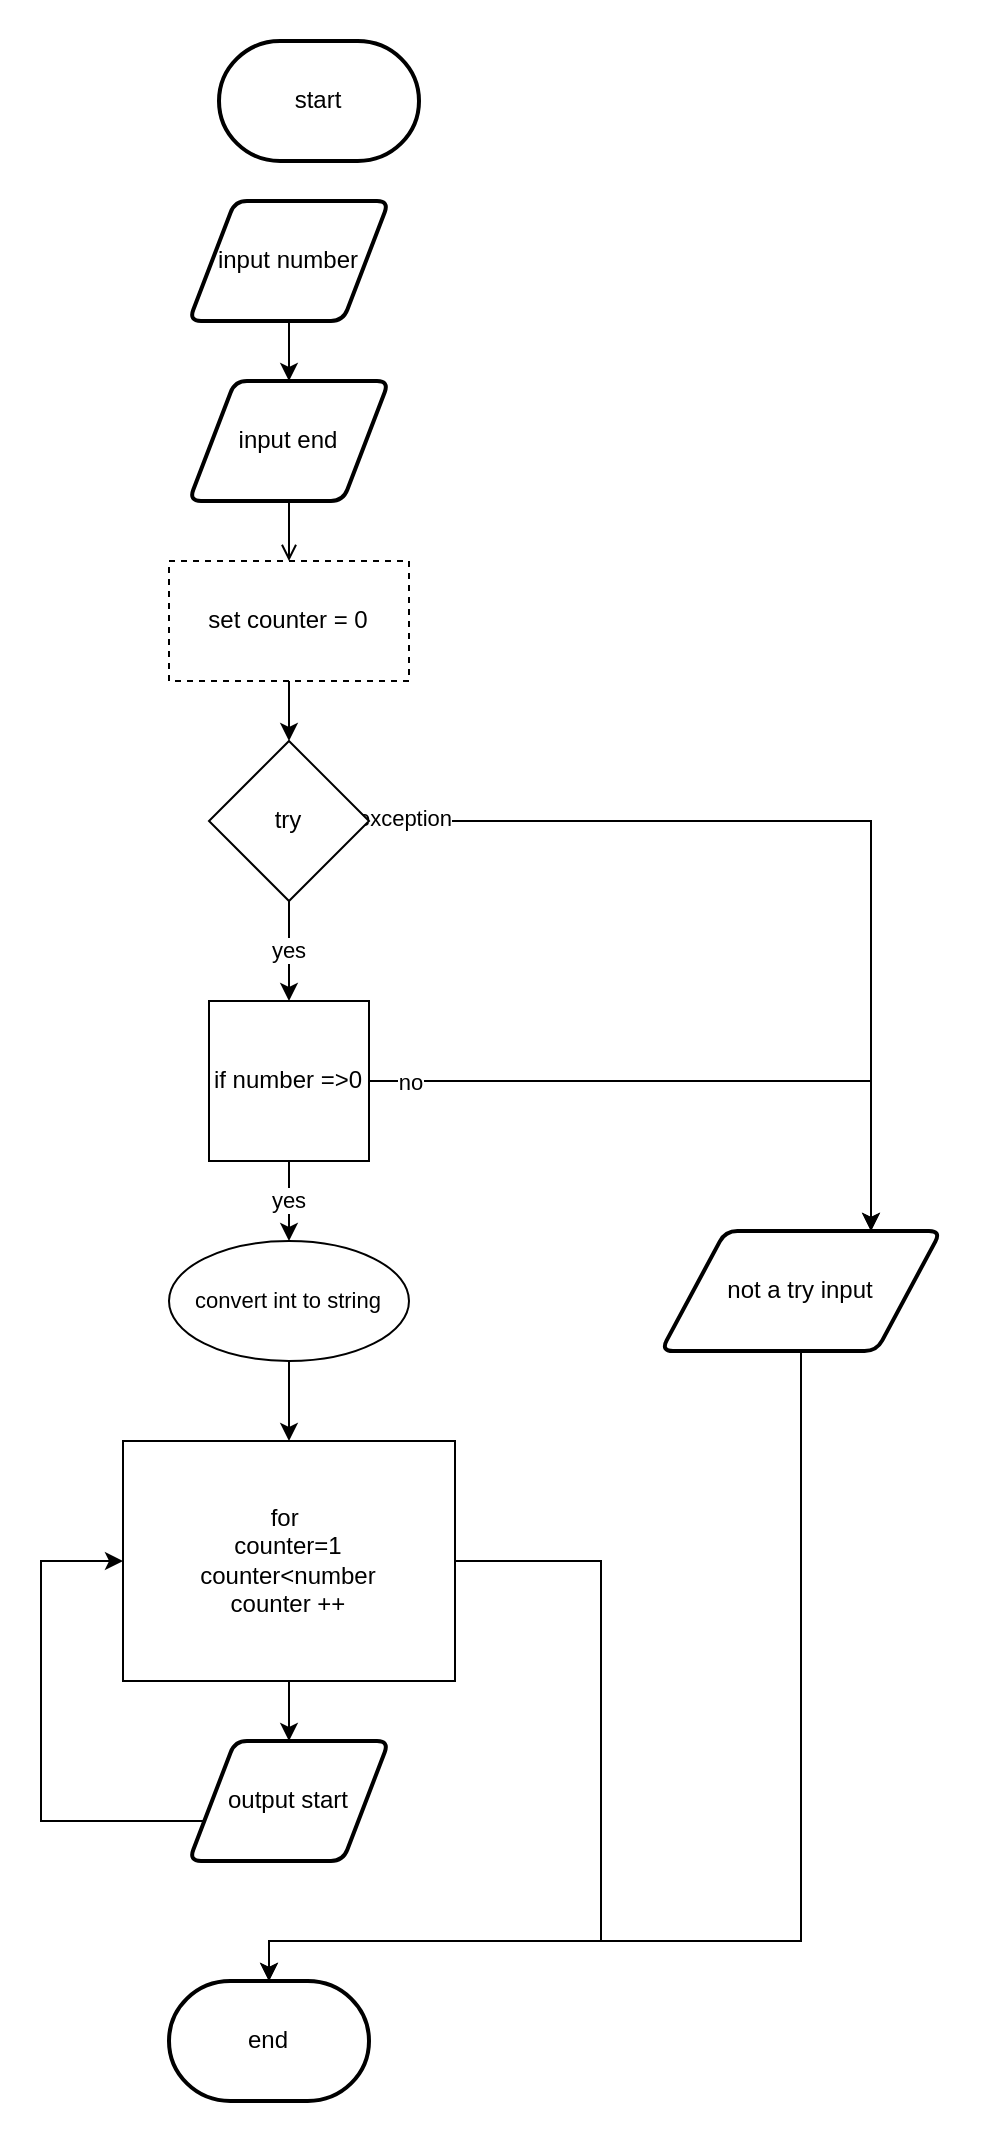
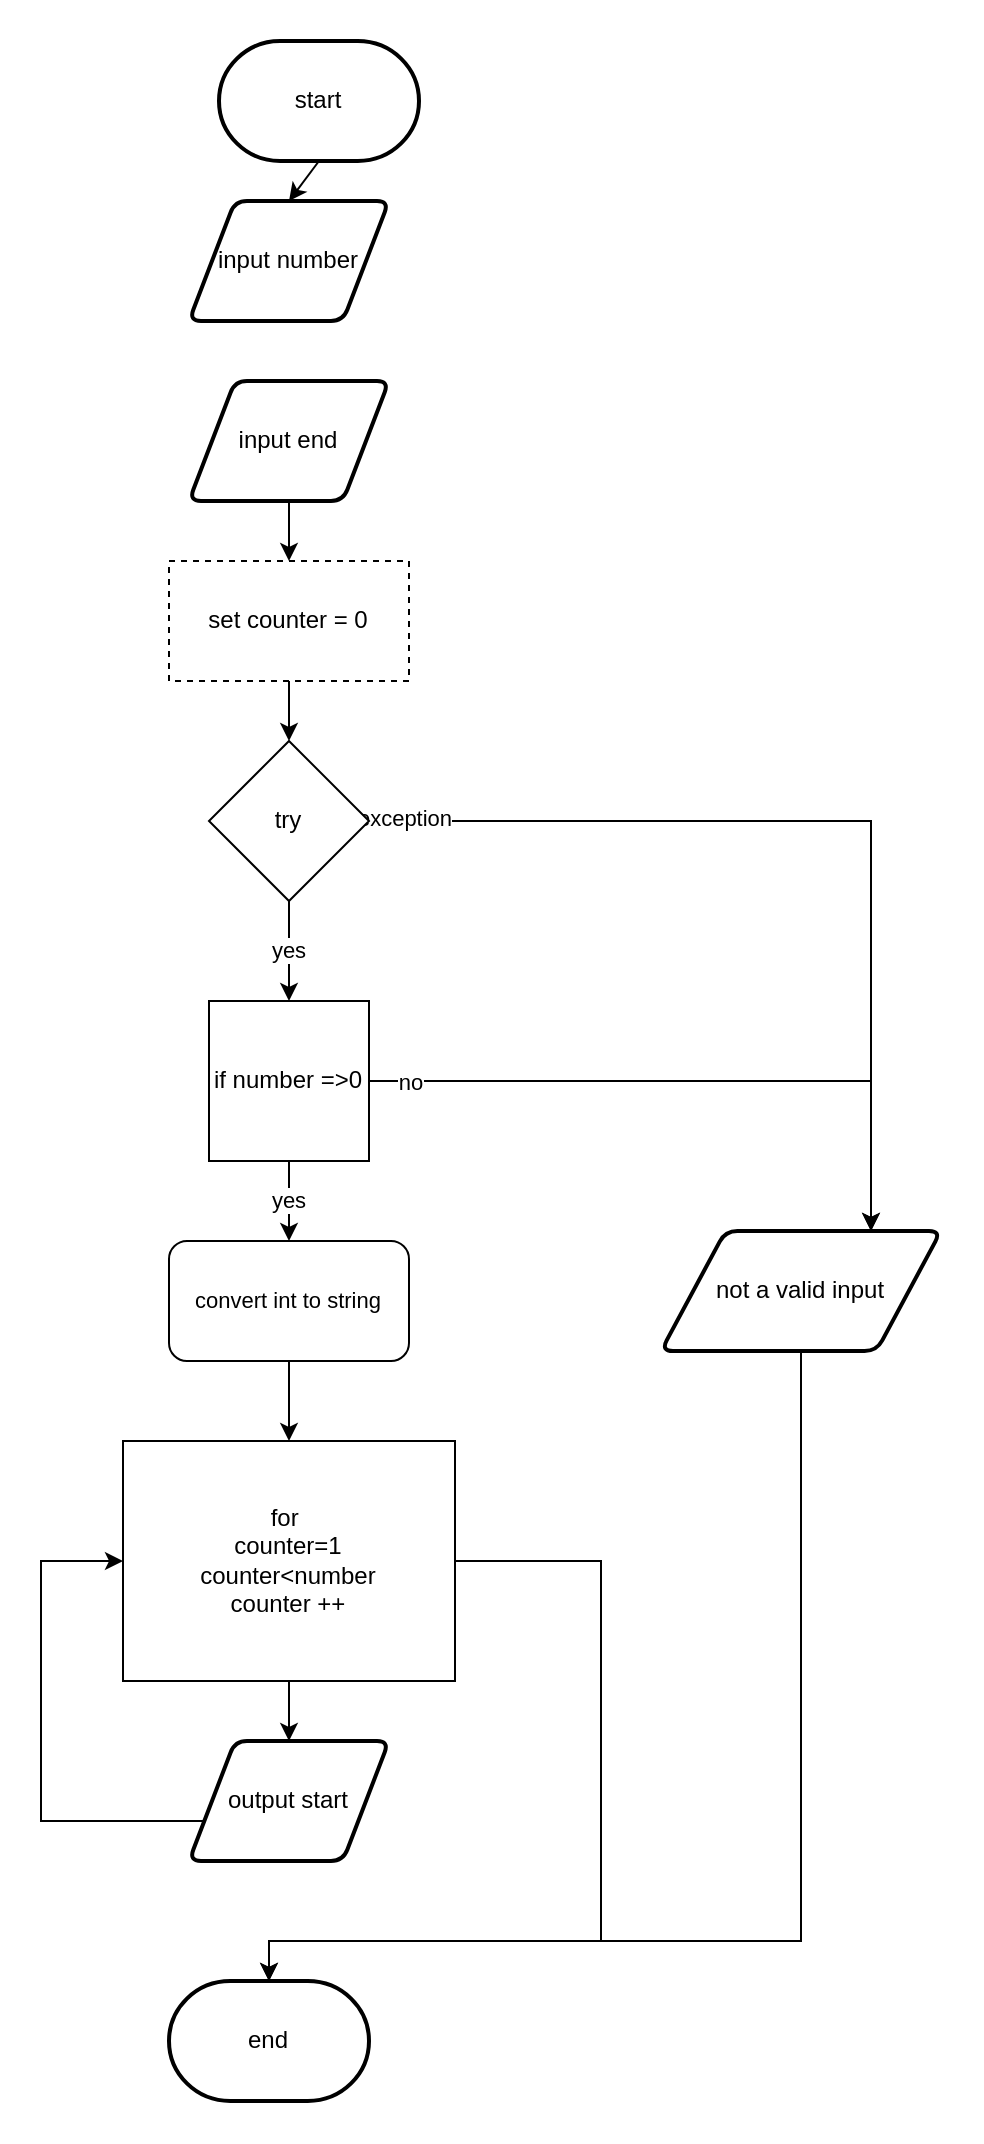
none -> (308, 176)
(289, 344) -> none
(289, 548) -> (289, 546)
(801, 1291) -> (801, 1291)
(289, 1301) -> (289, 1301)
